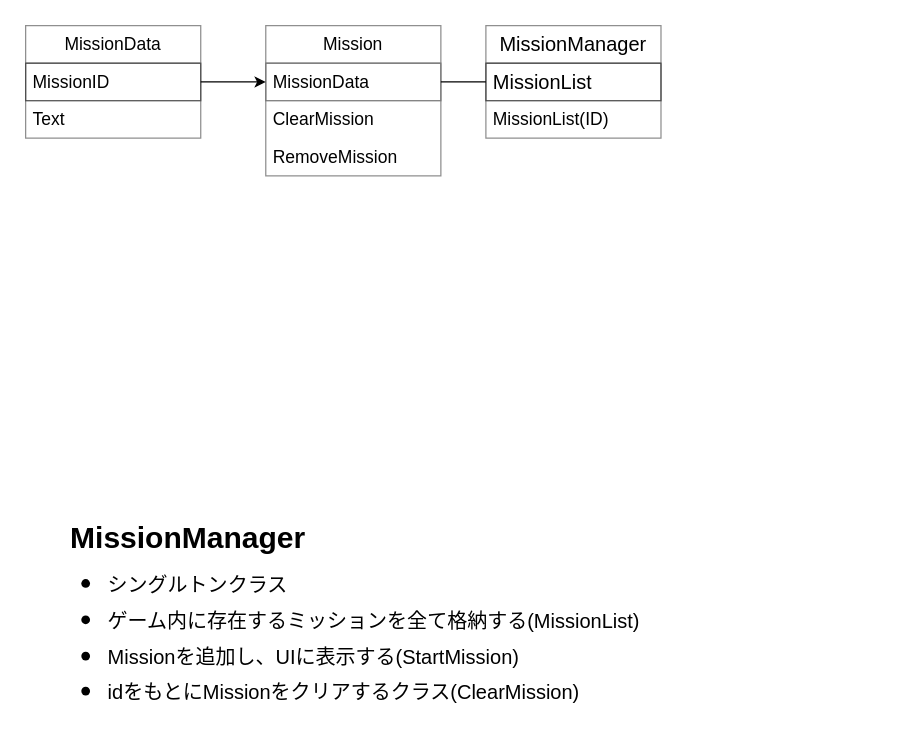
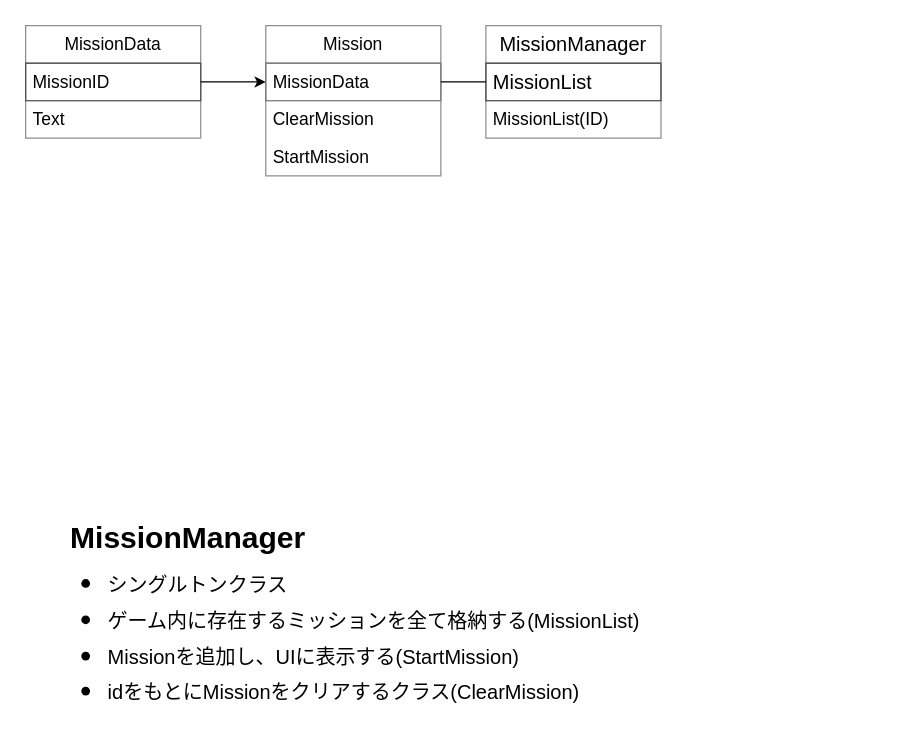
(332, 157) -> (327, 157)
